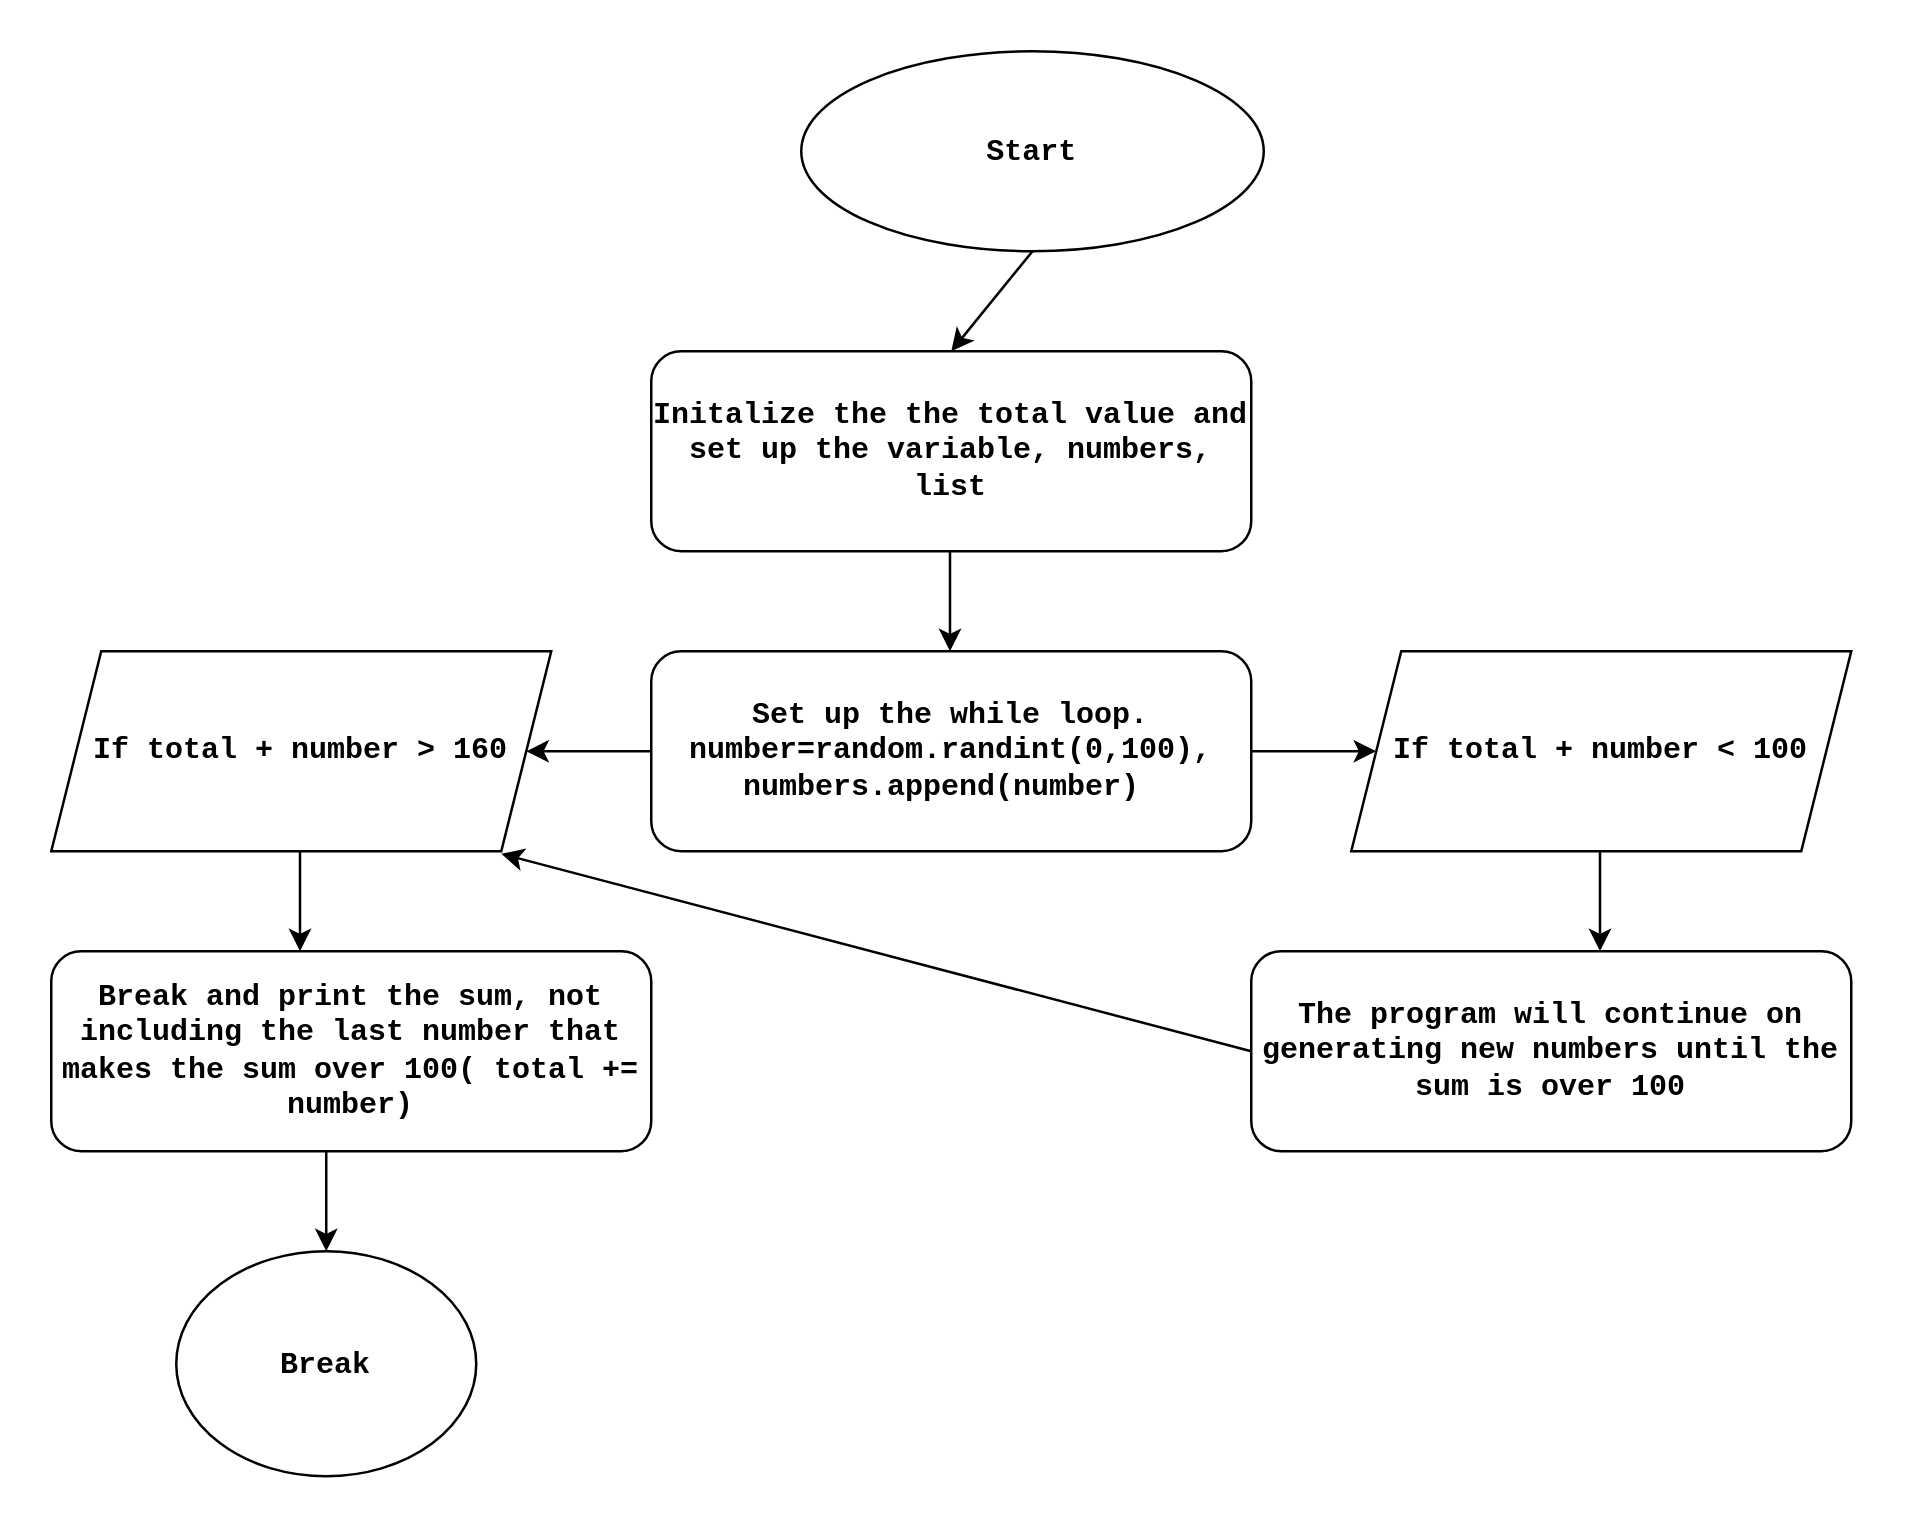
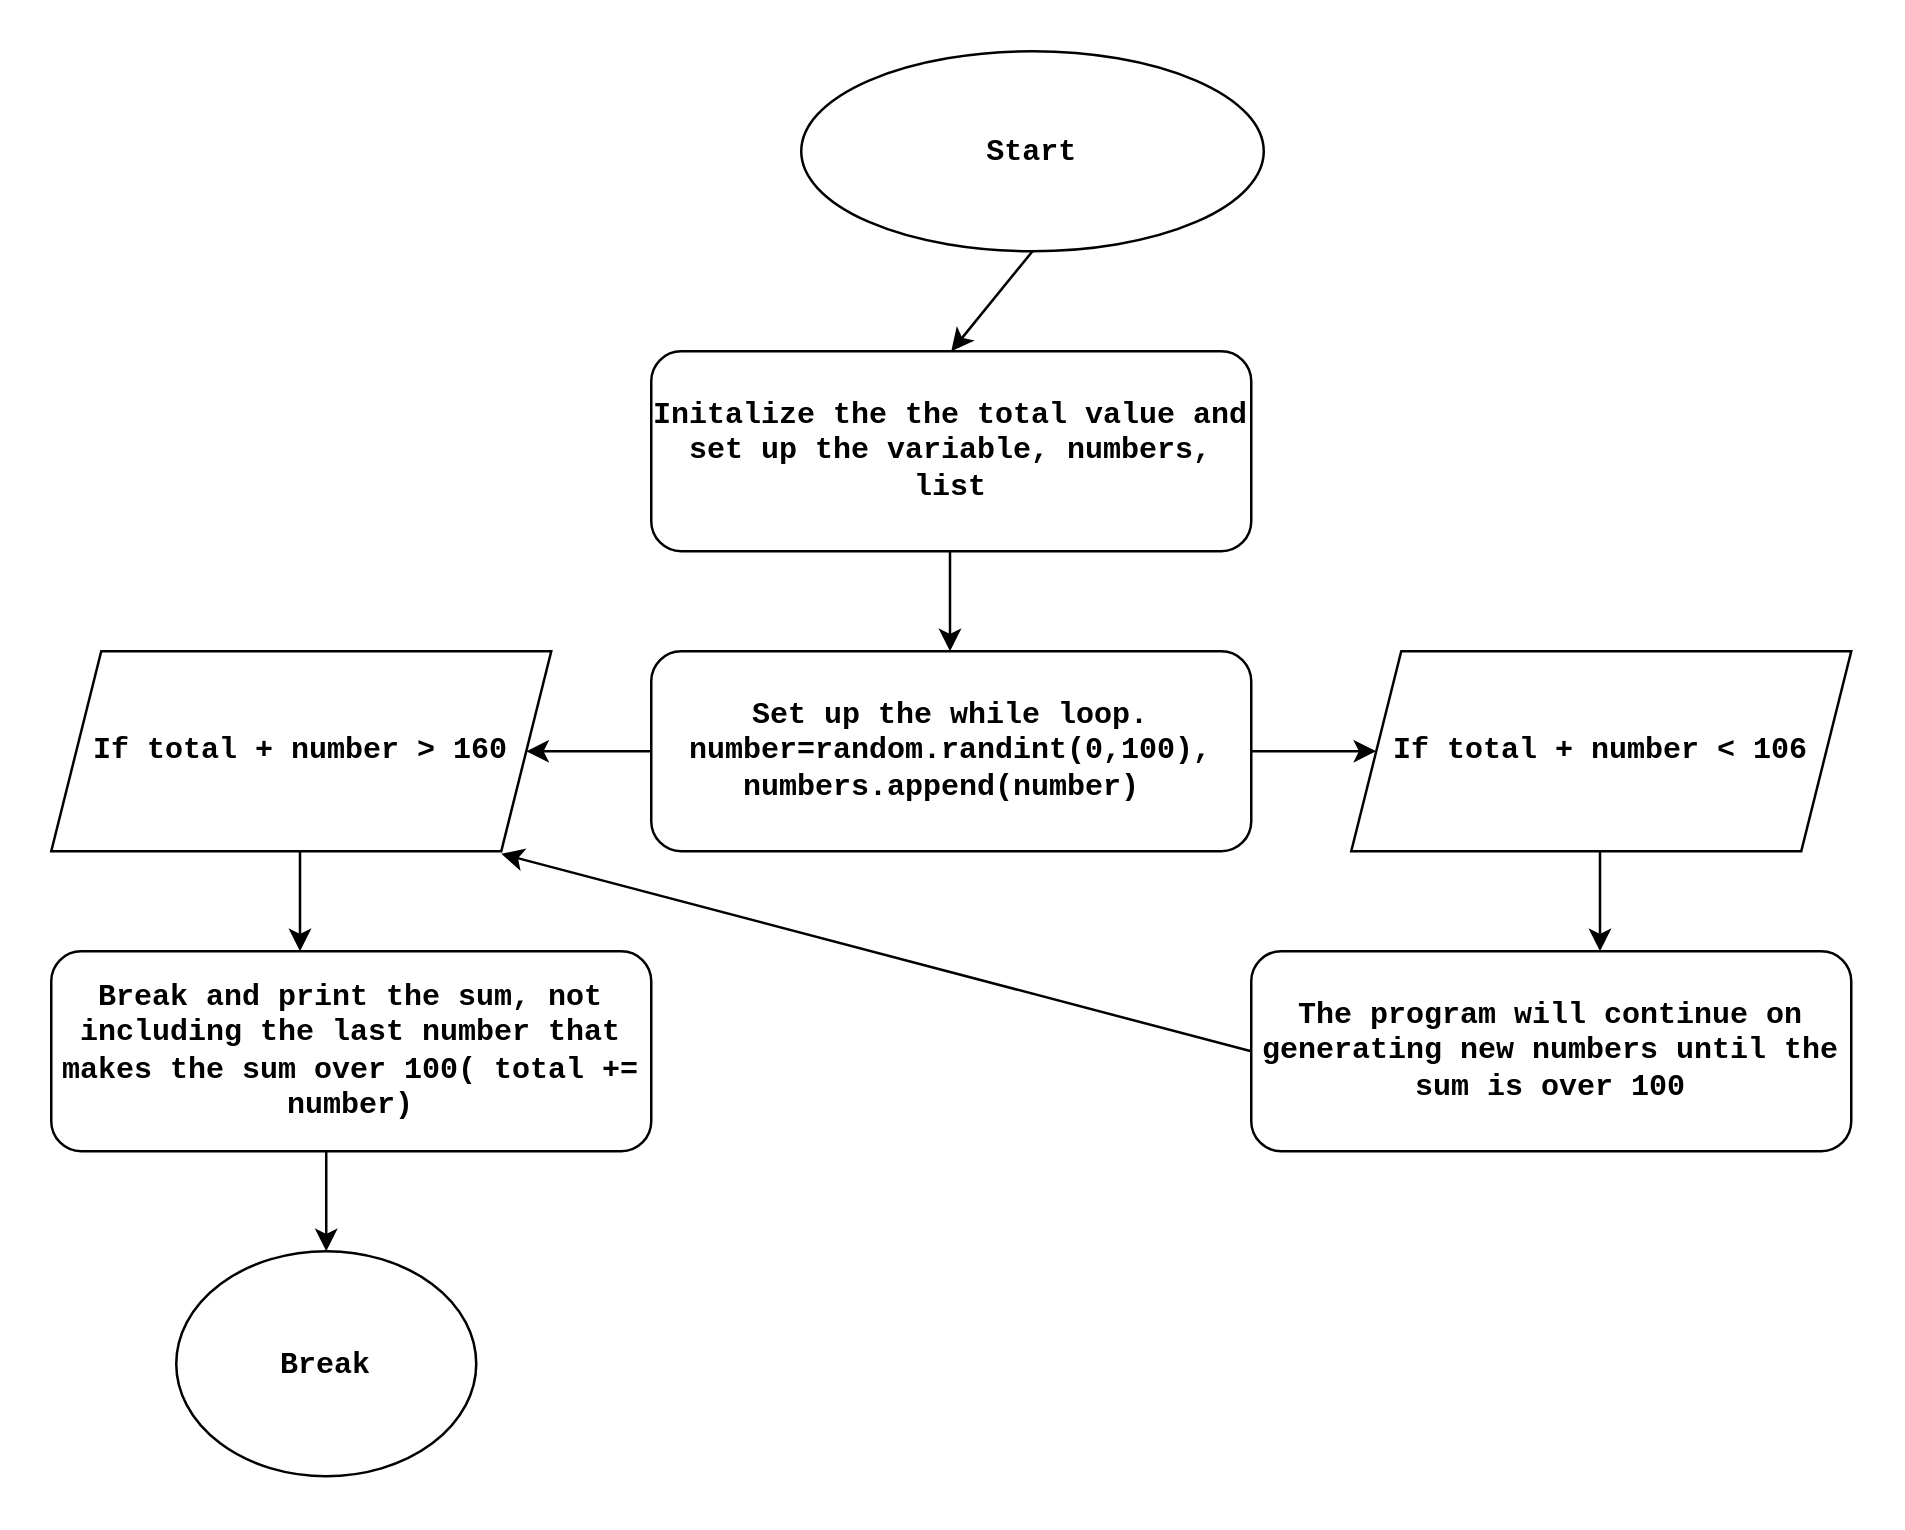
(1601, 751) -> (1601, 751)
